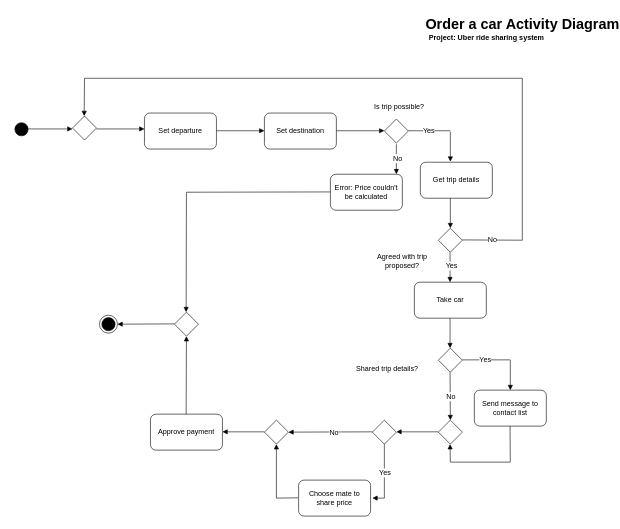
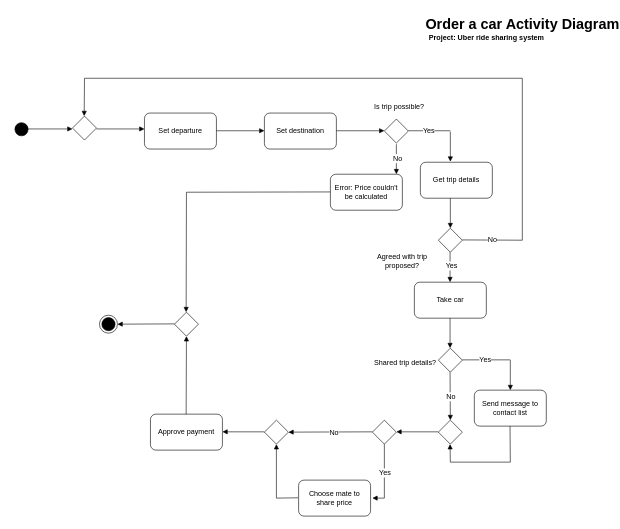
(387, 369) -> (405, 363)
